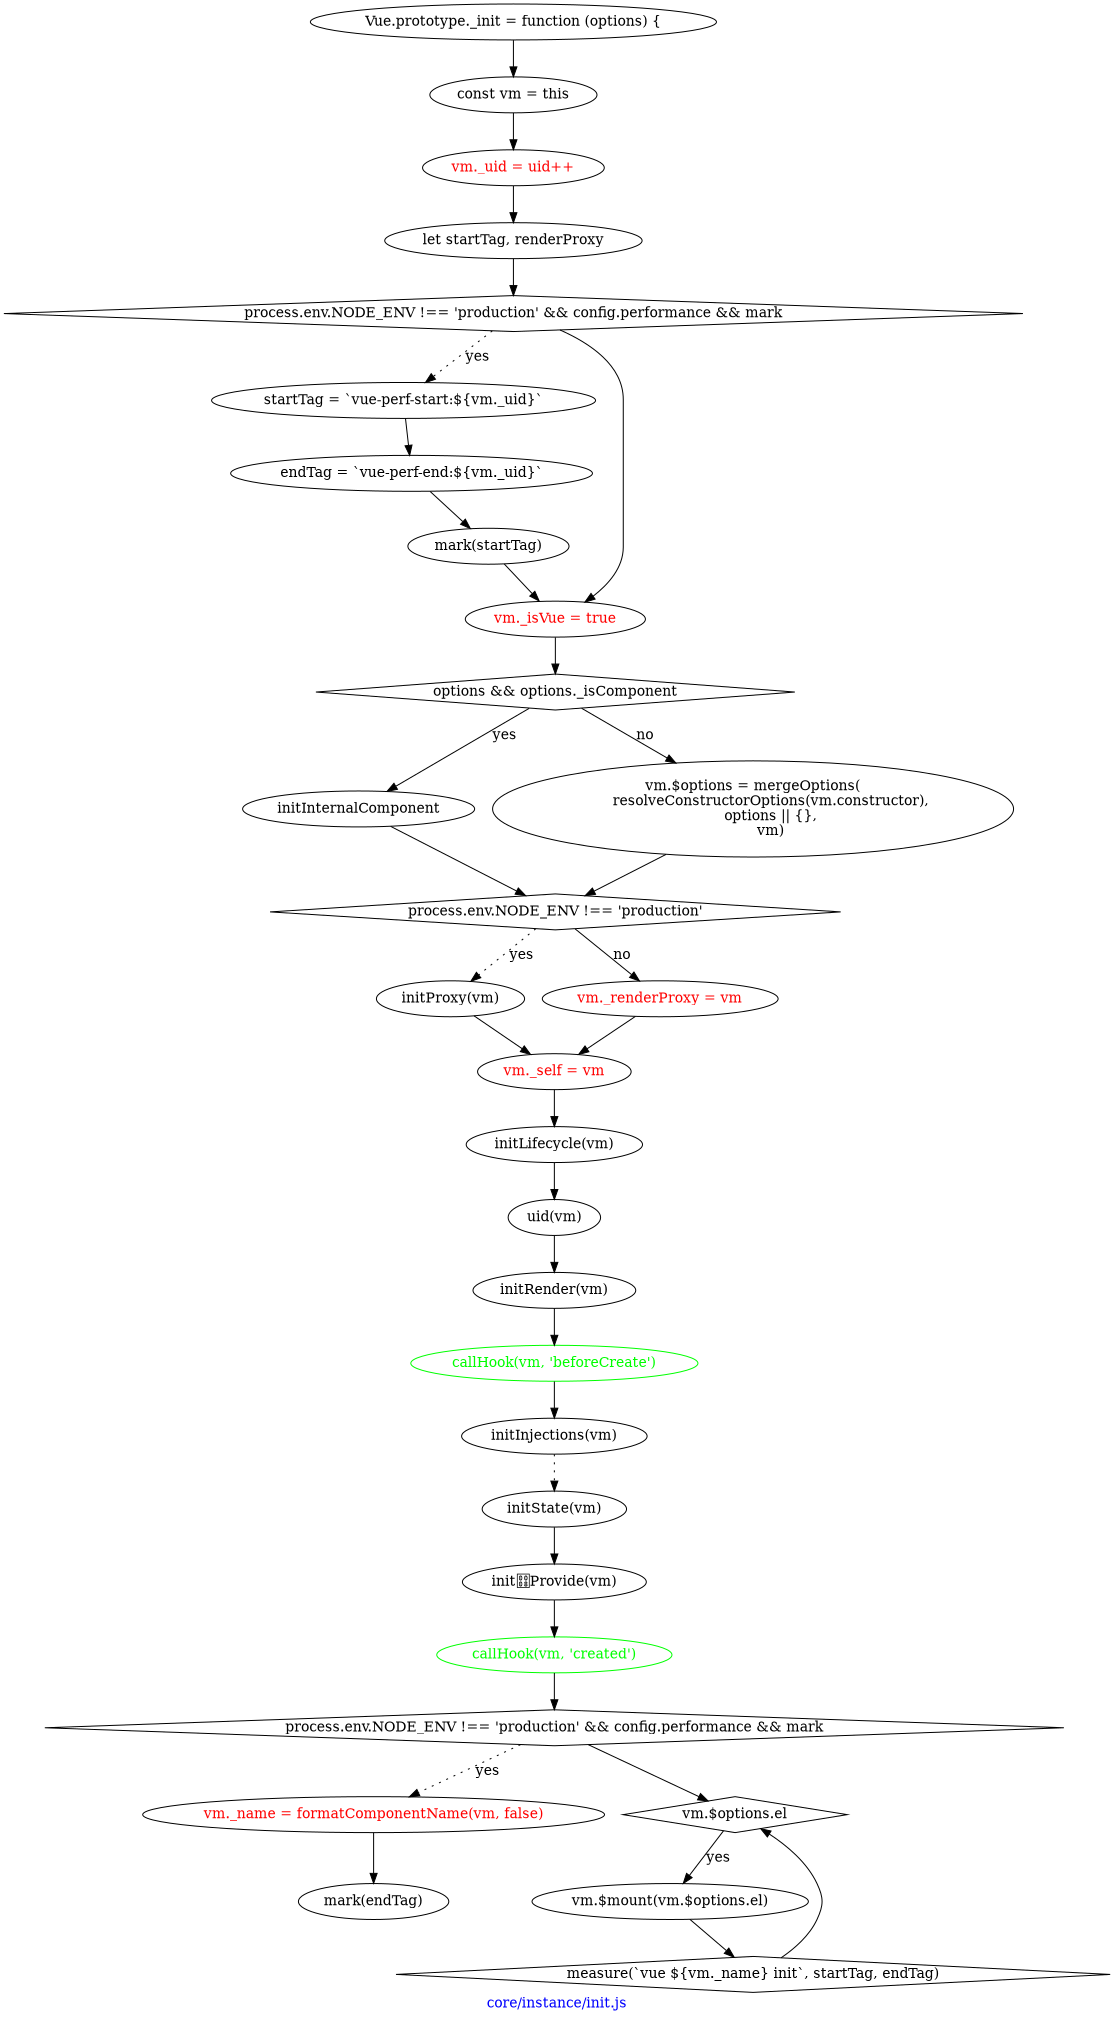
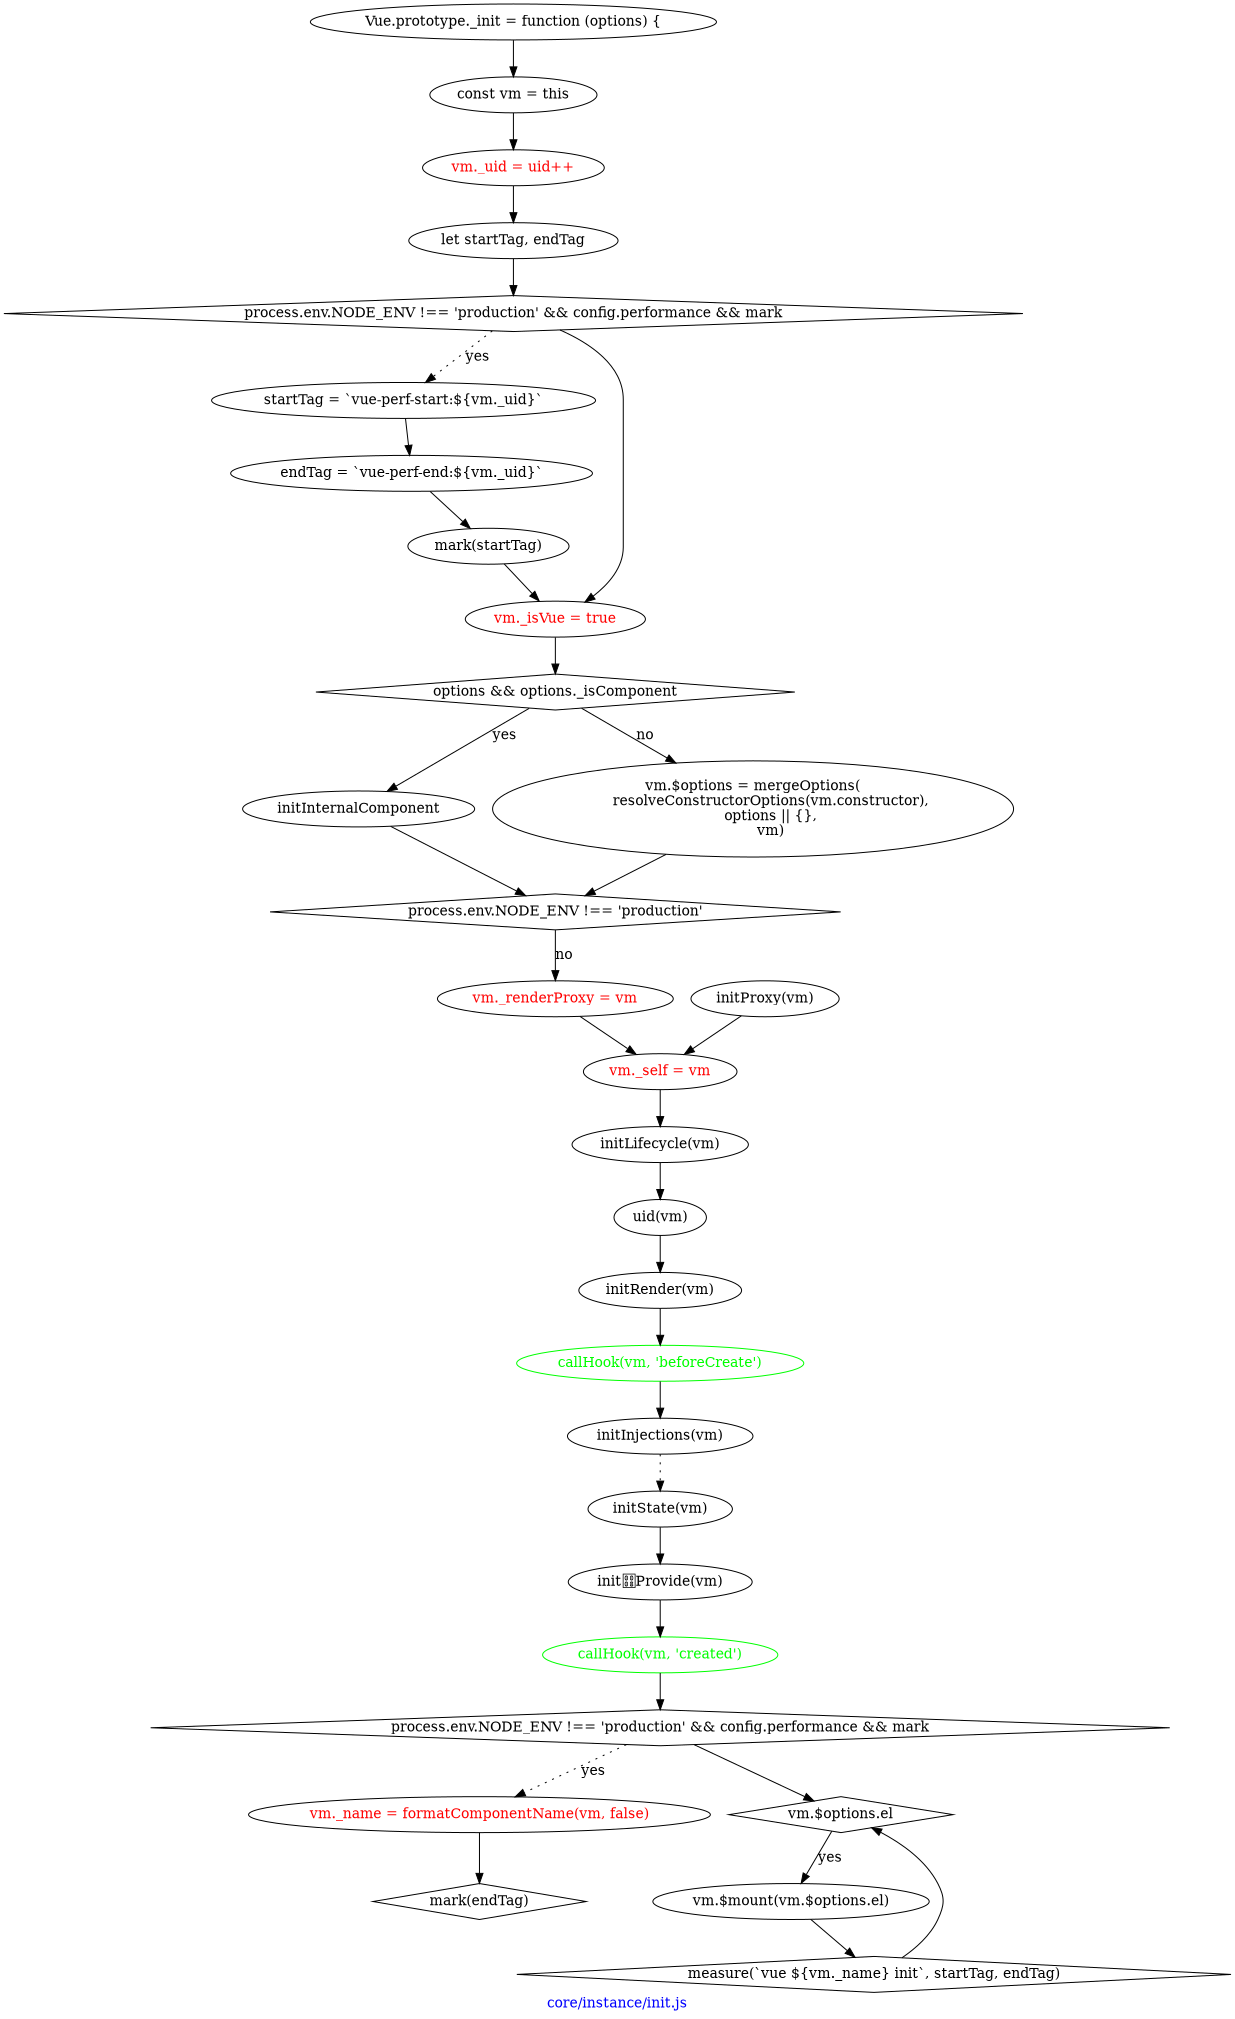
(513, 241) -> (513, 241)
(507, 952) -> none
(374, 1902) -> (479, 1902)
